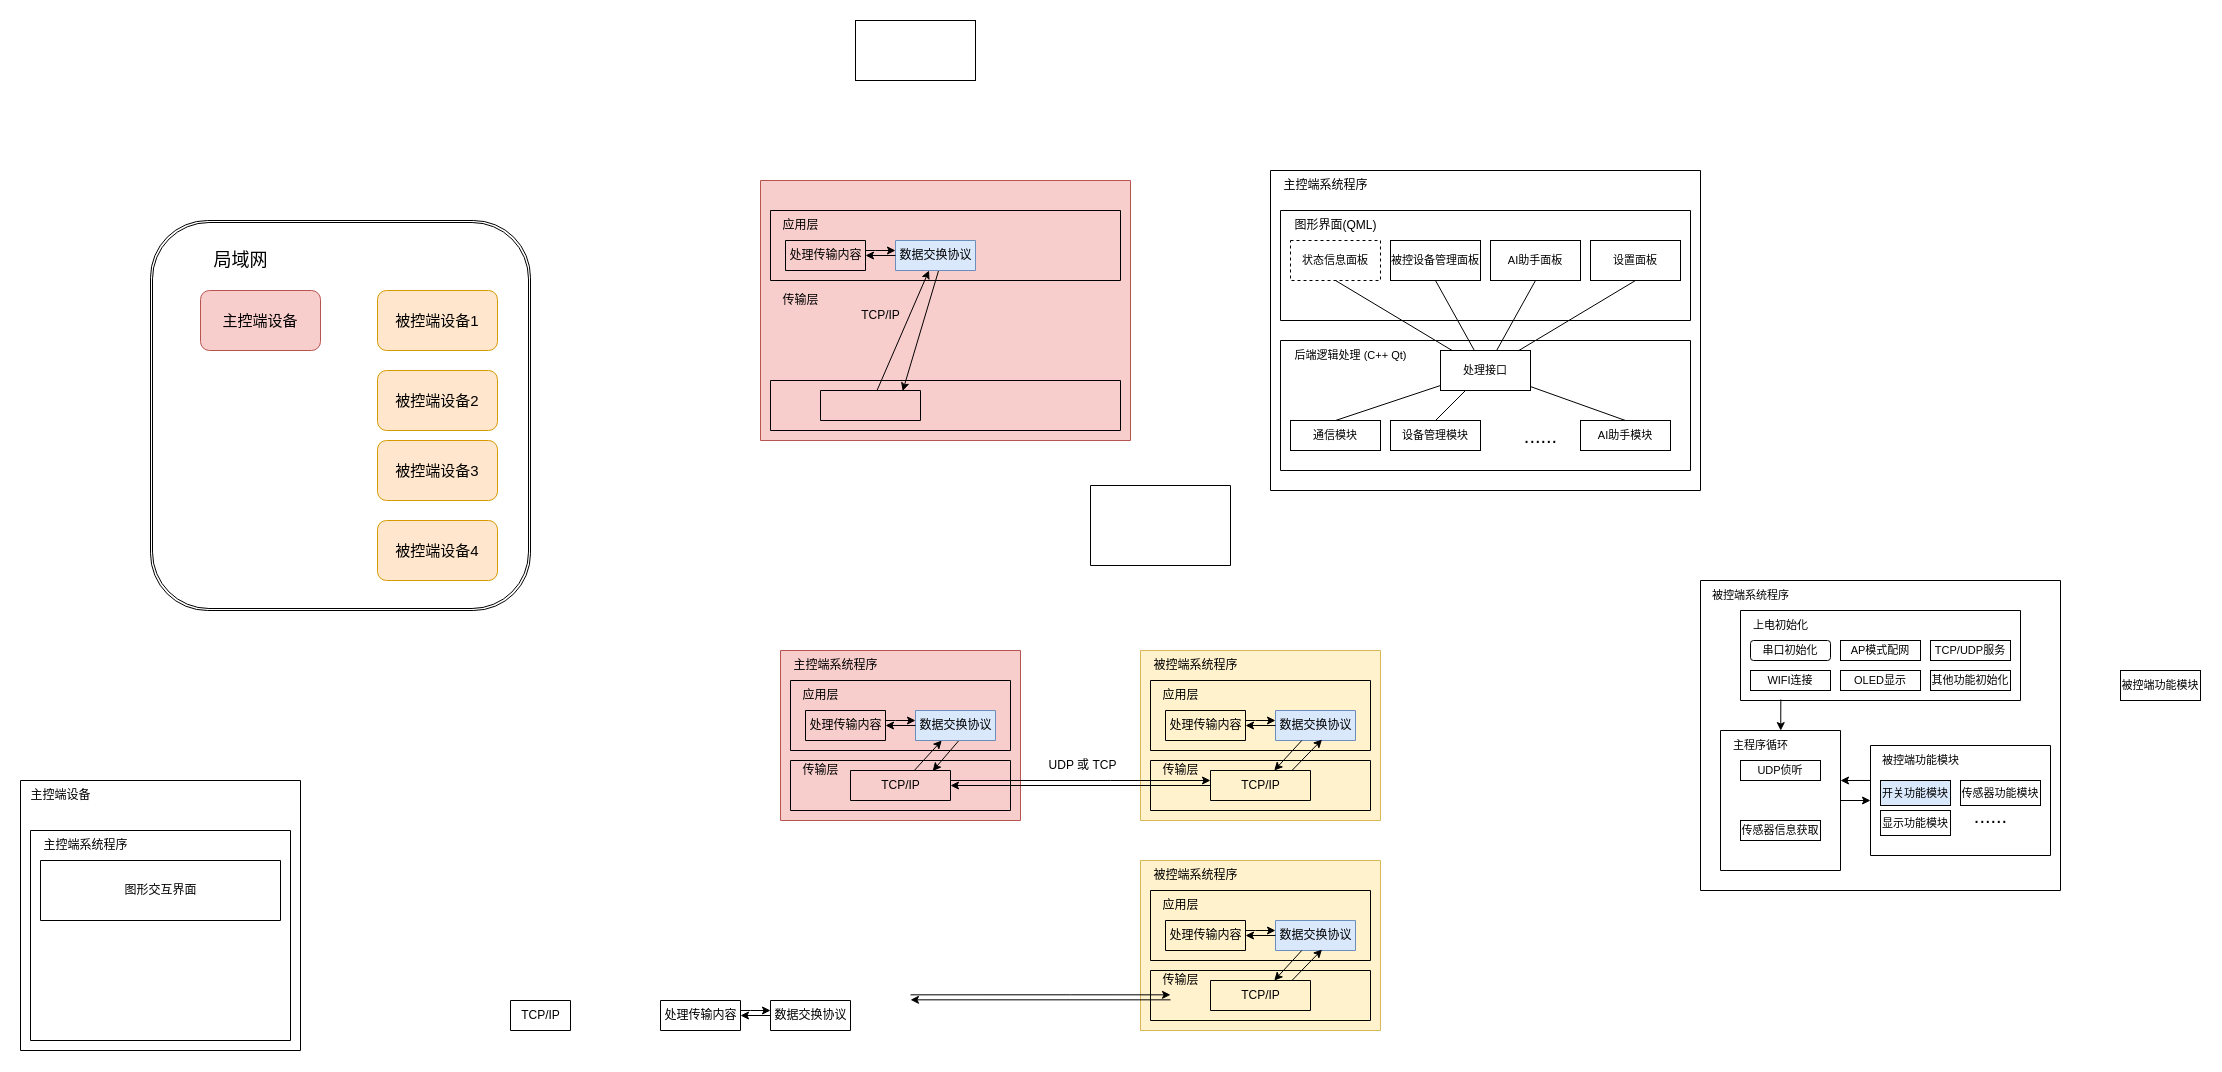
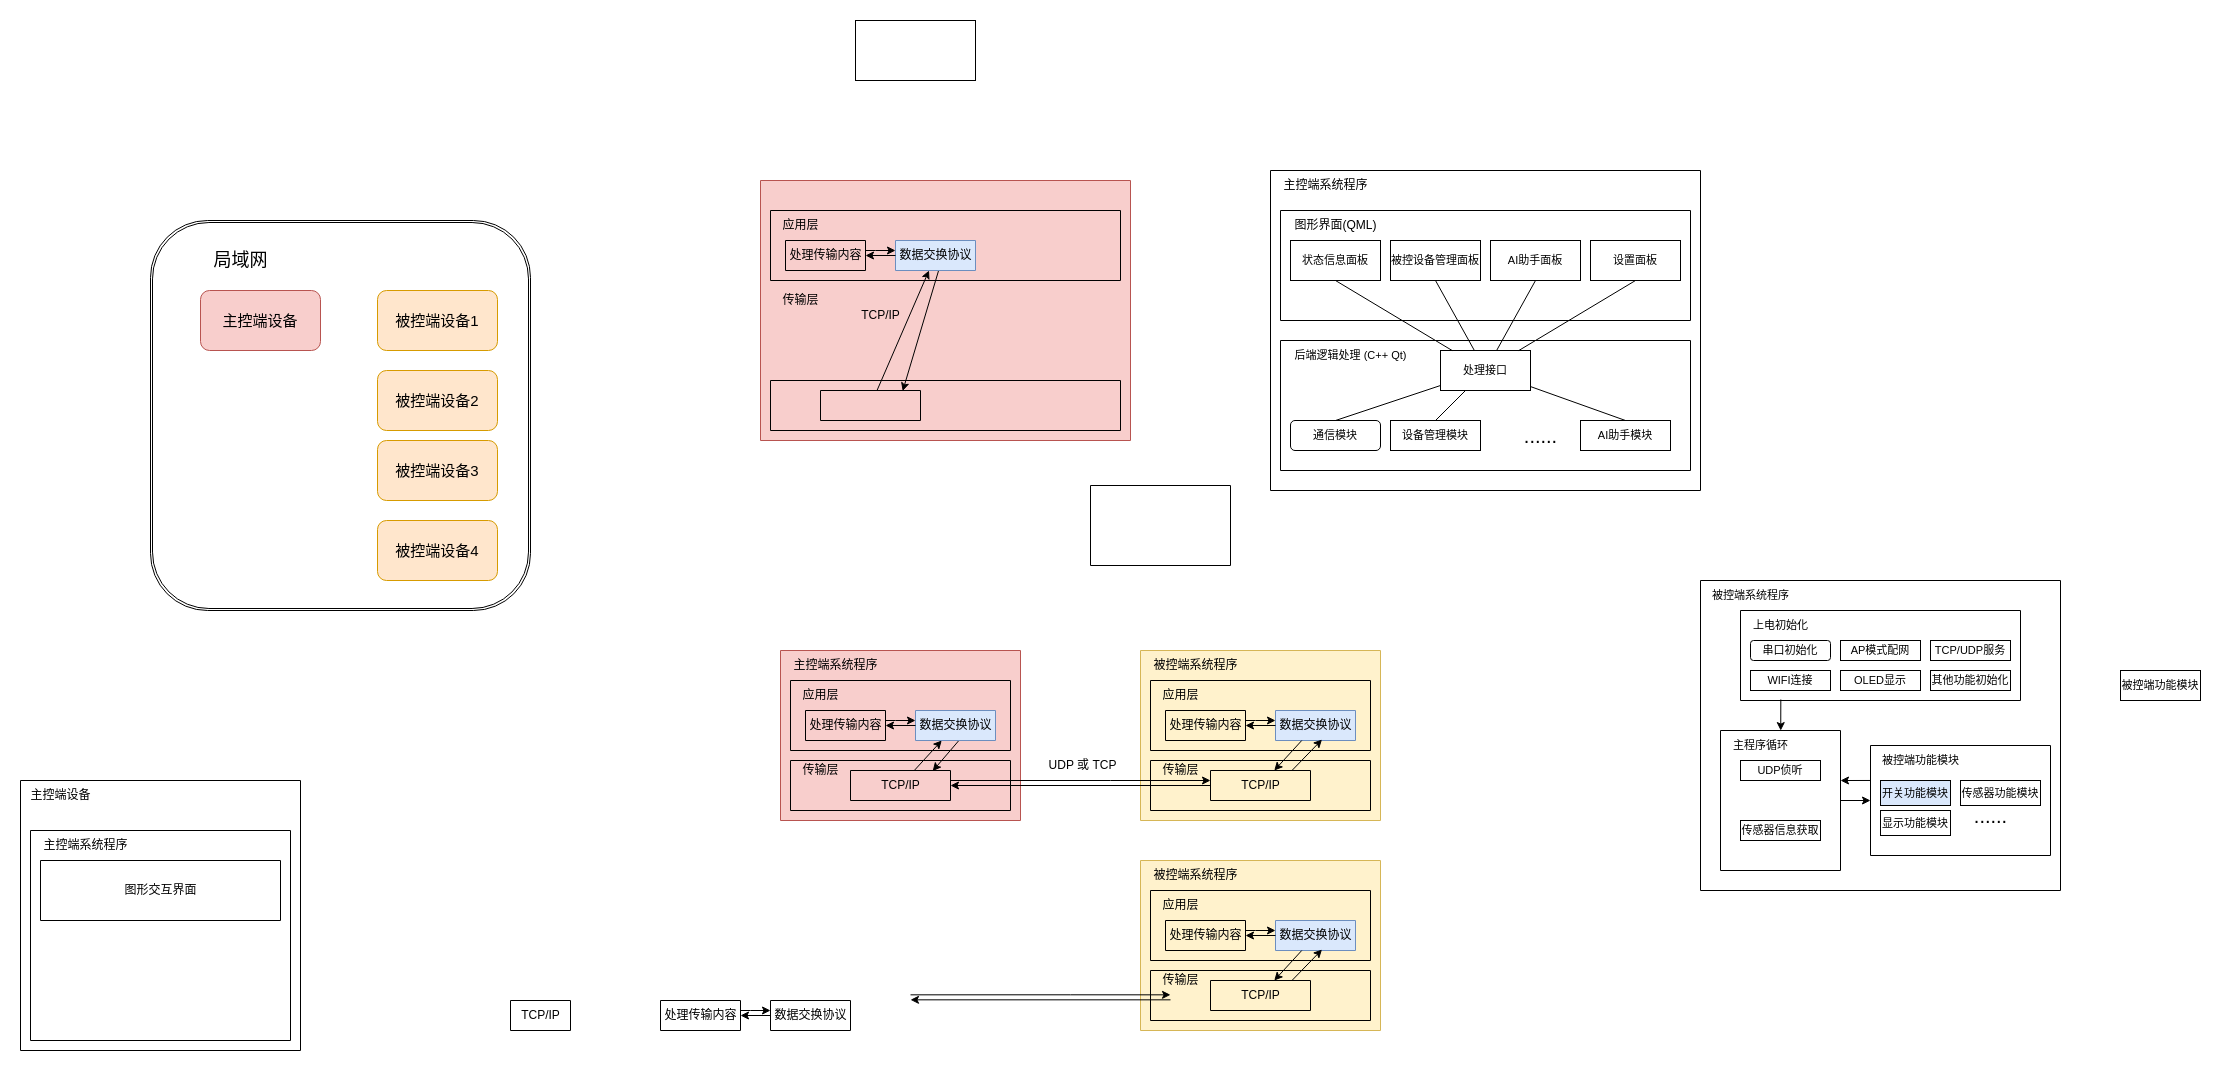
(1336, 261) -> (1336, 261)
(1336, 436) -> (1336, 436)
